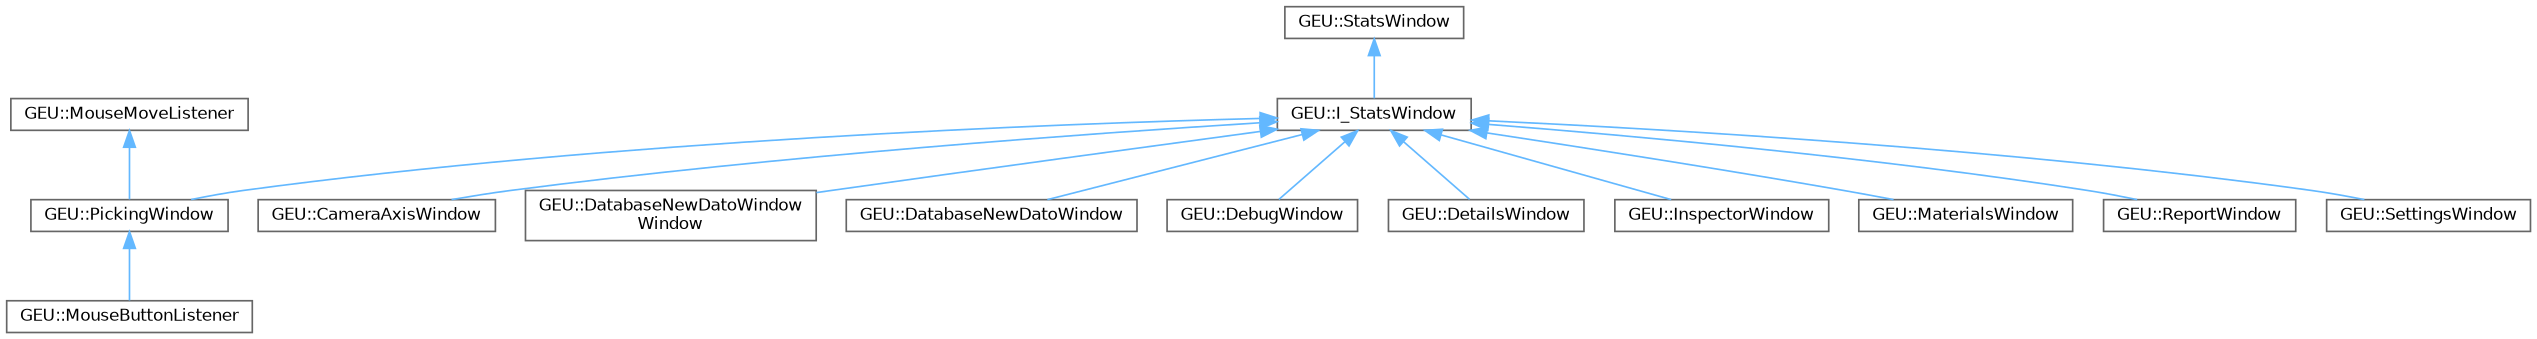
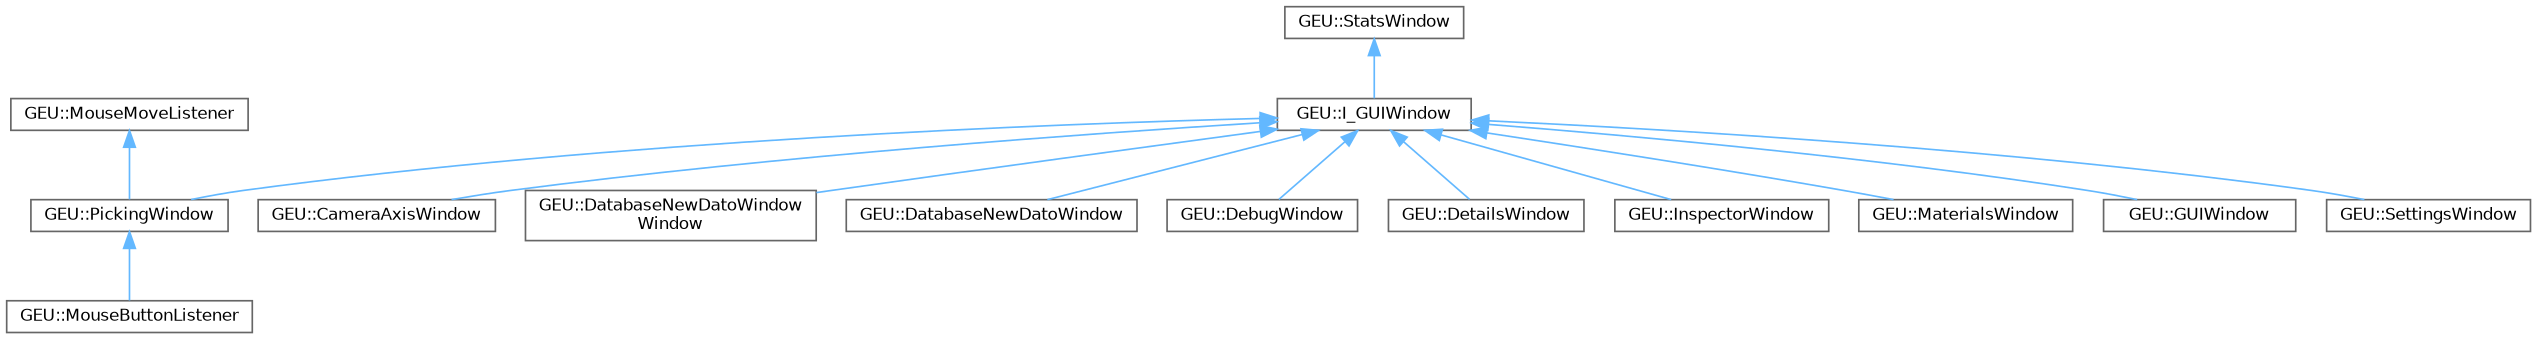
(1374, 114) -> (1374, 114)
(2200, 216) -> (2200, 216)
